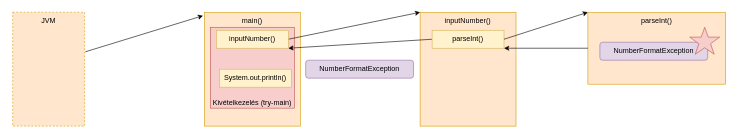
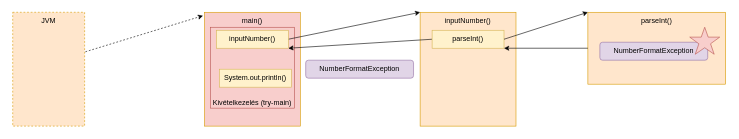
(252, 21) -> (252, 21)
(142, 34) -> (142, 34)
